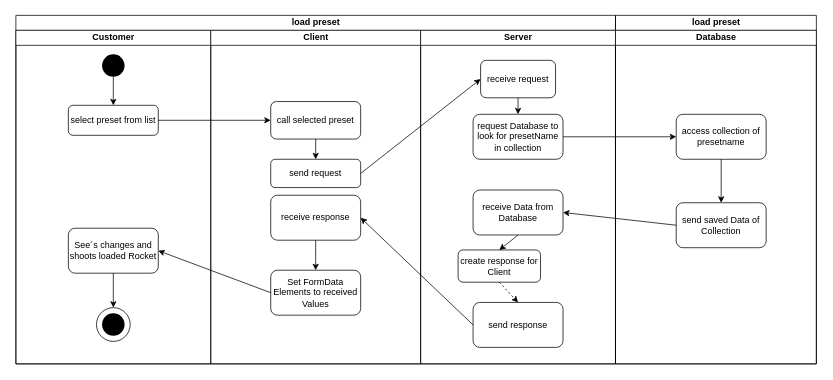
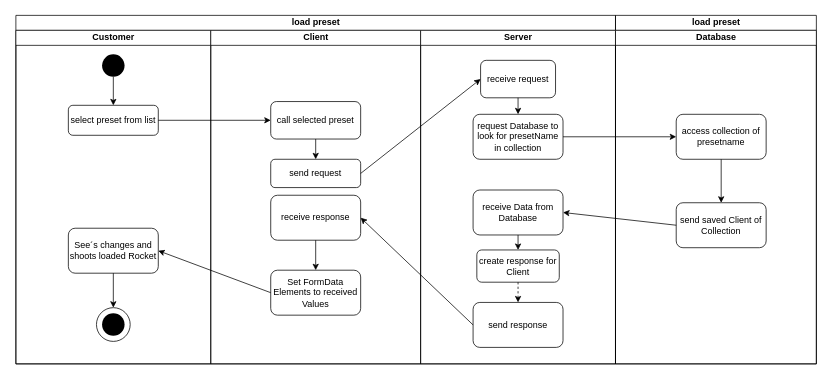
(721, 225) -> (721, 225)
(499, 266) -> (518, 266)
